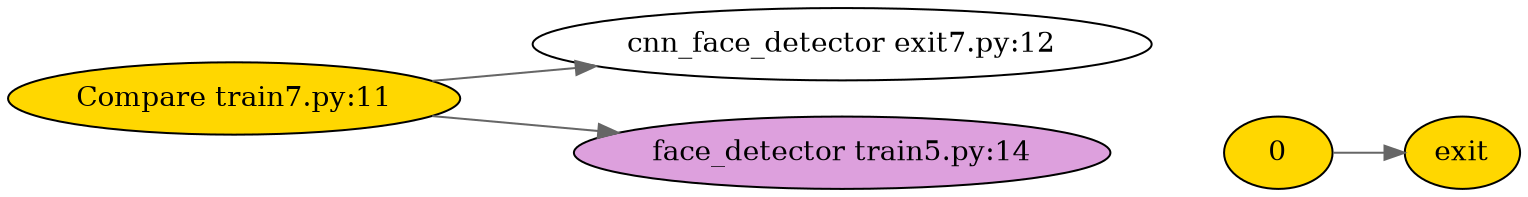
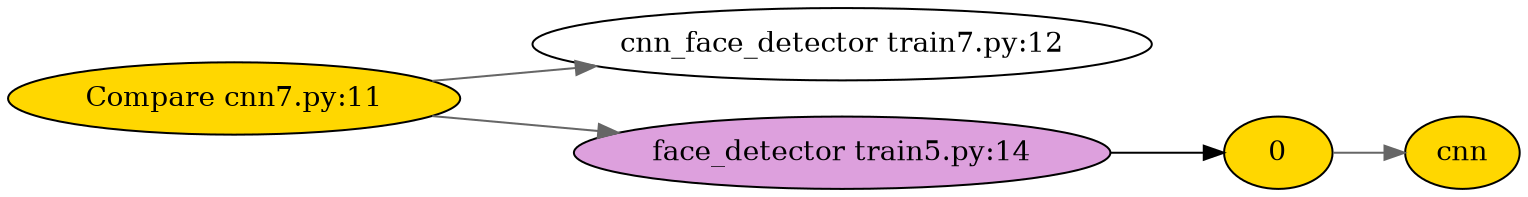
(842, 44) -> (842, 44)
(234, 98) -> (234, 98)
none -> (1157, 153)
(1462, 153) -> (1462, 153)
